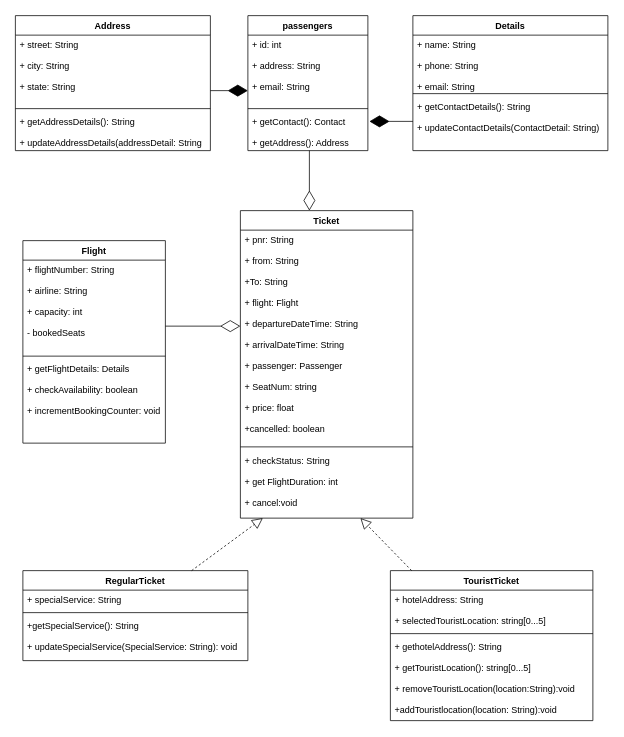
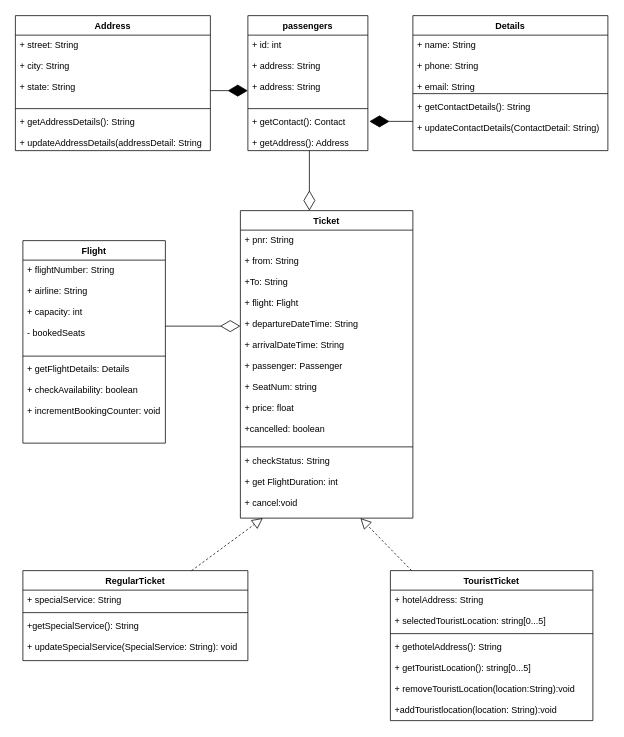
(269, 45) -> (269, 45)
